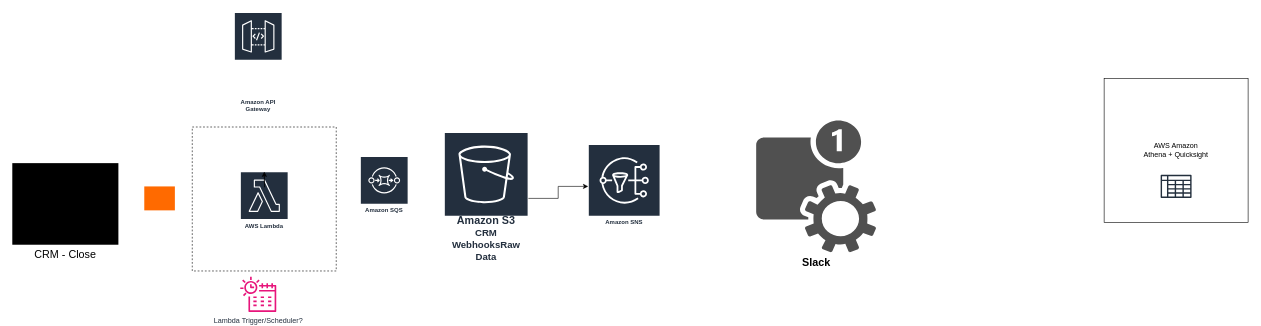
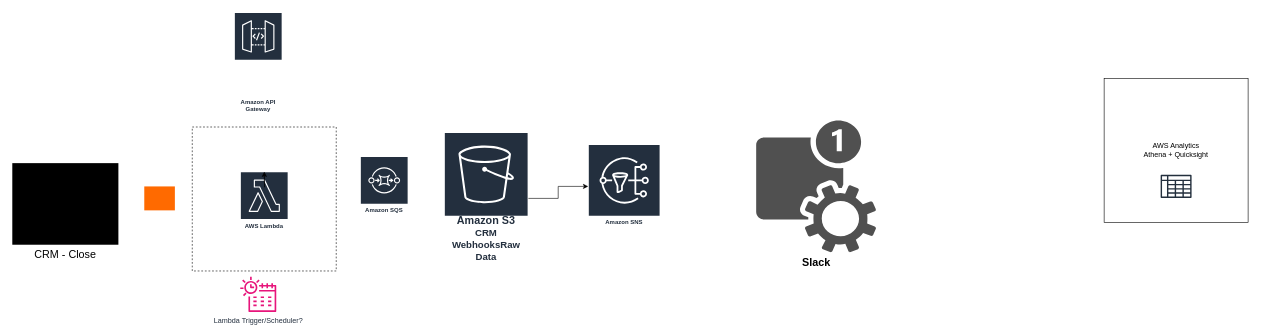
(1176, 150) -> (1176, 150)
